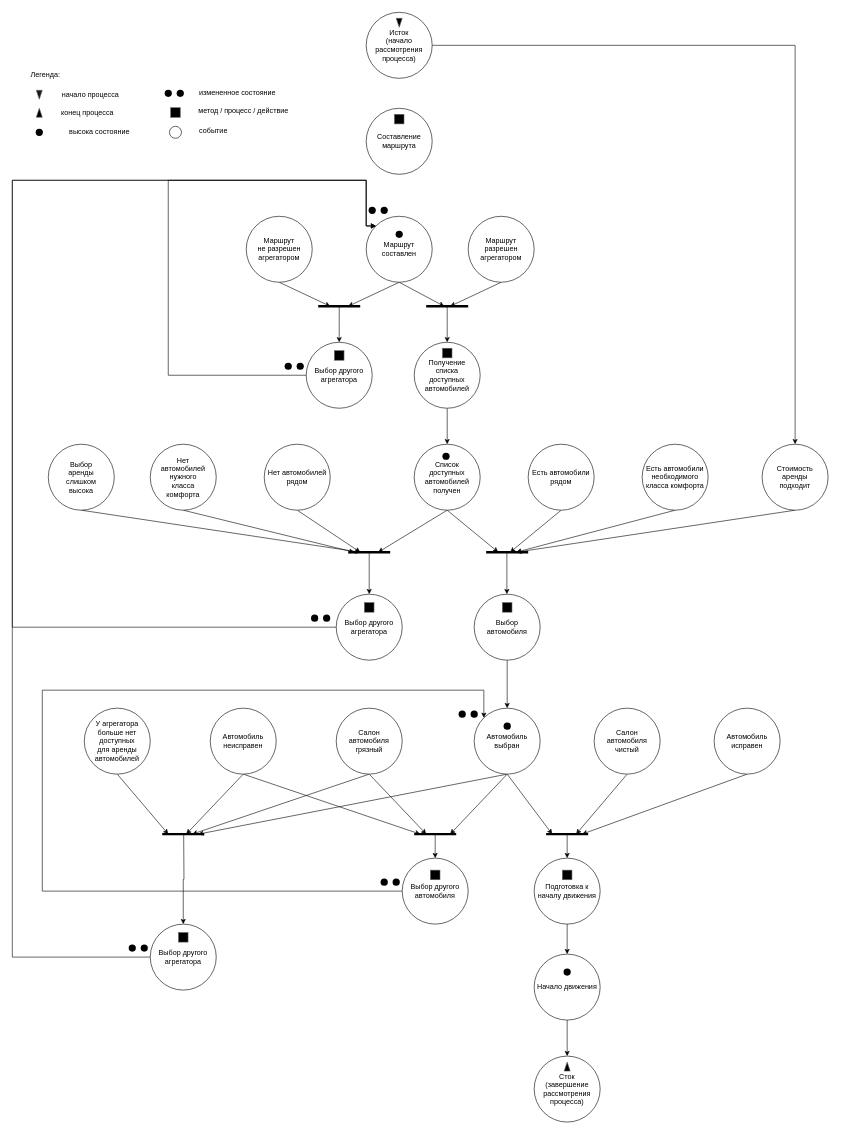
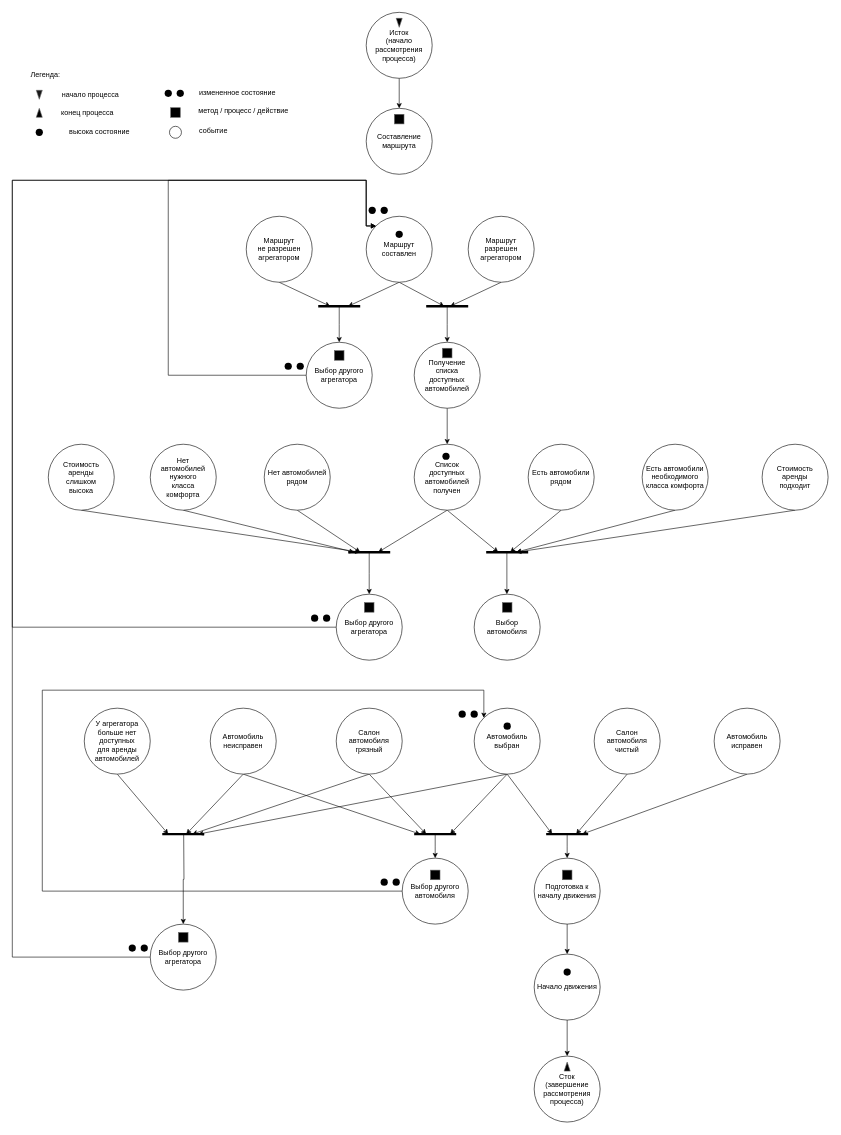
(794, 45) -> (399, 102)
(81, 477) -> (81, 477)
(507, 702) -> none
